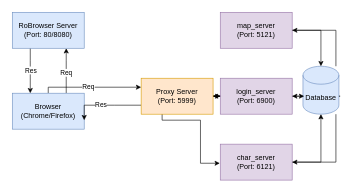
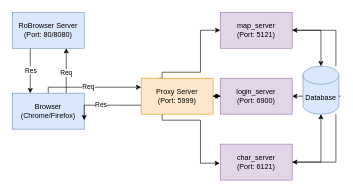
none -> (201, 52)
(294, 96) -> none
